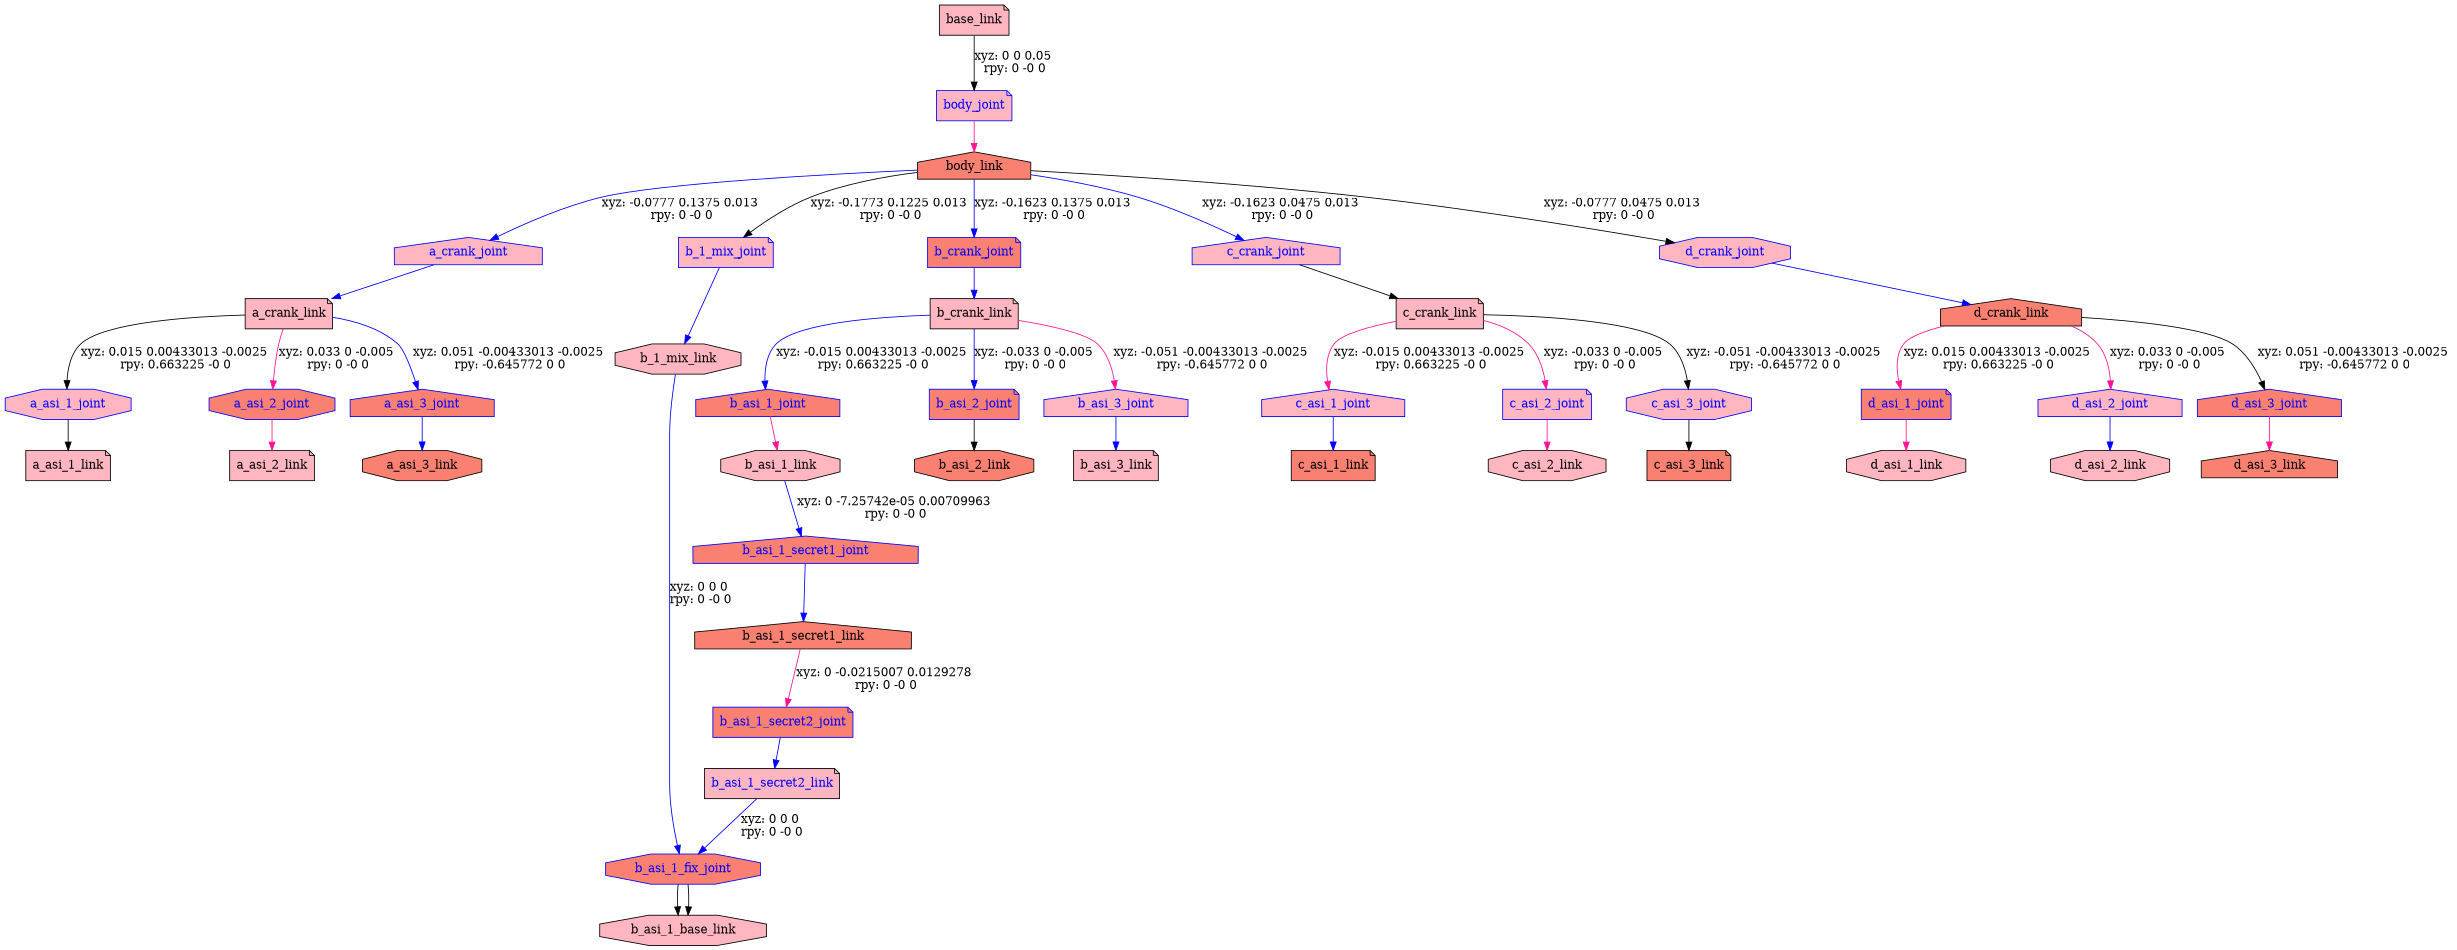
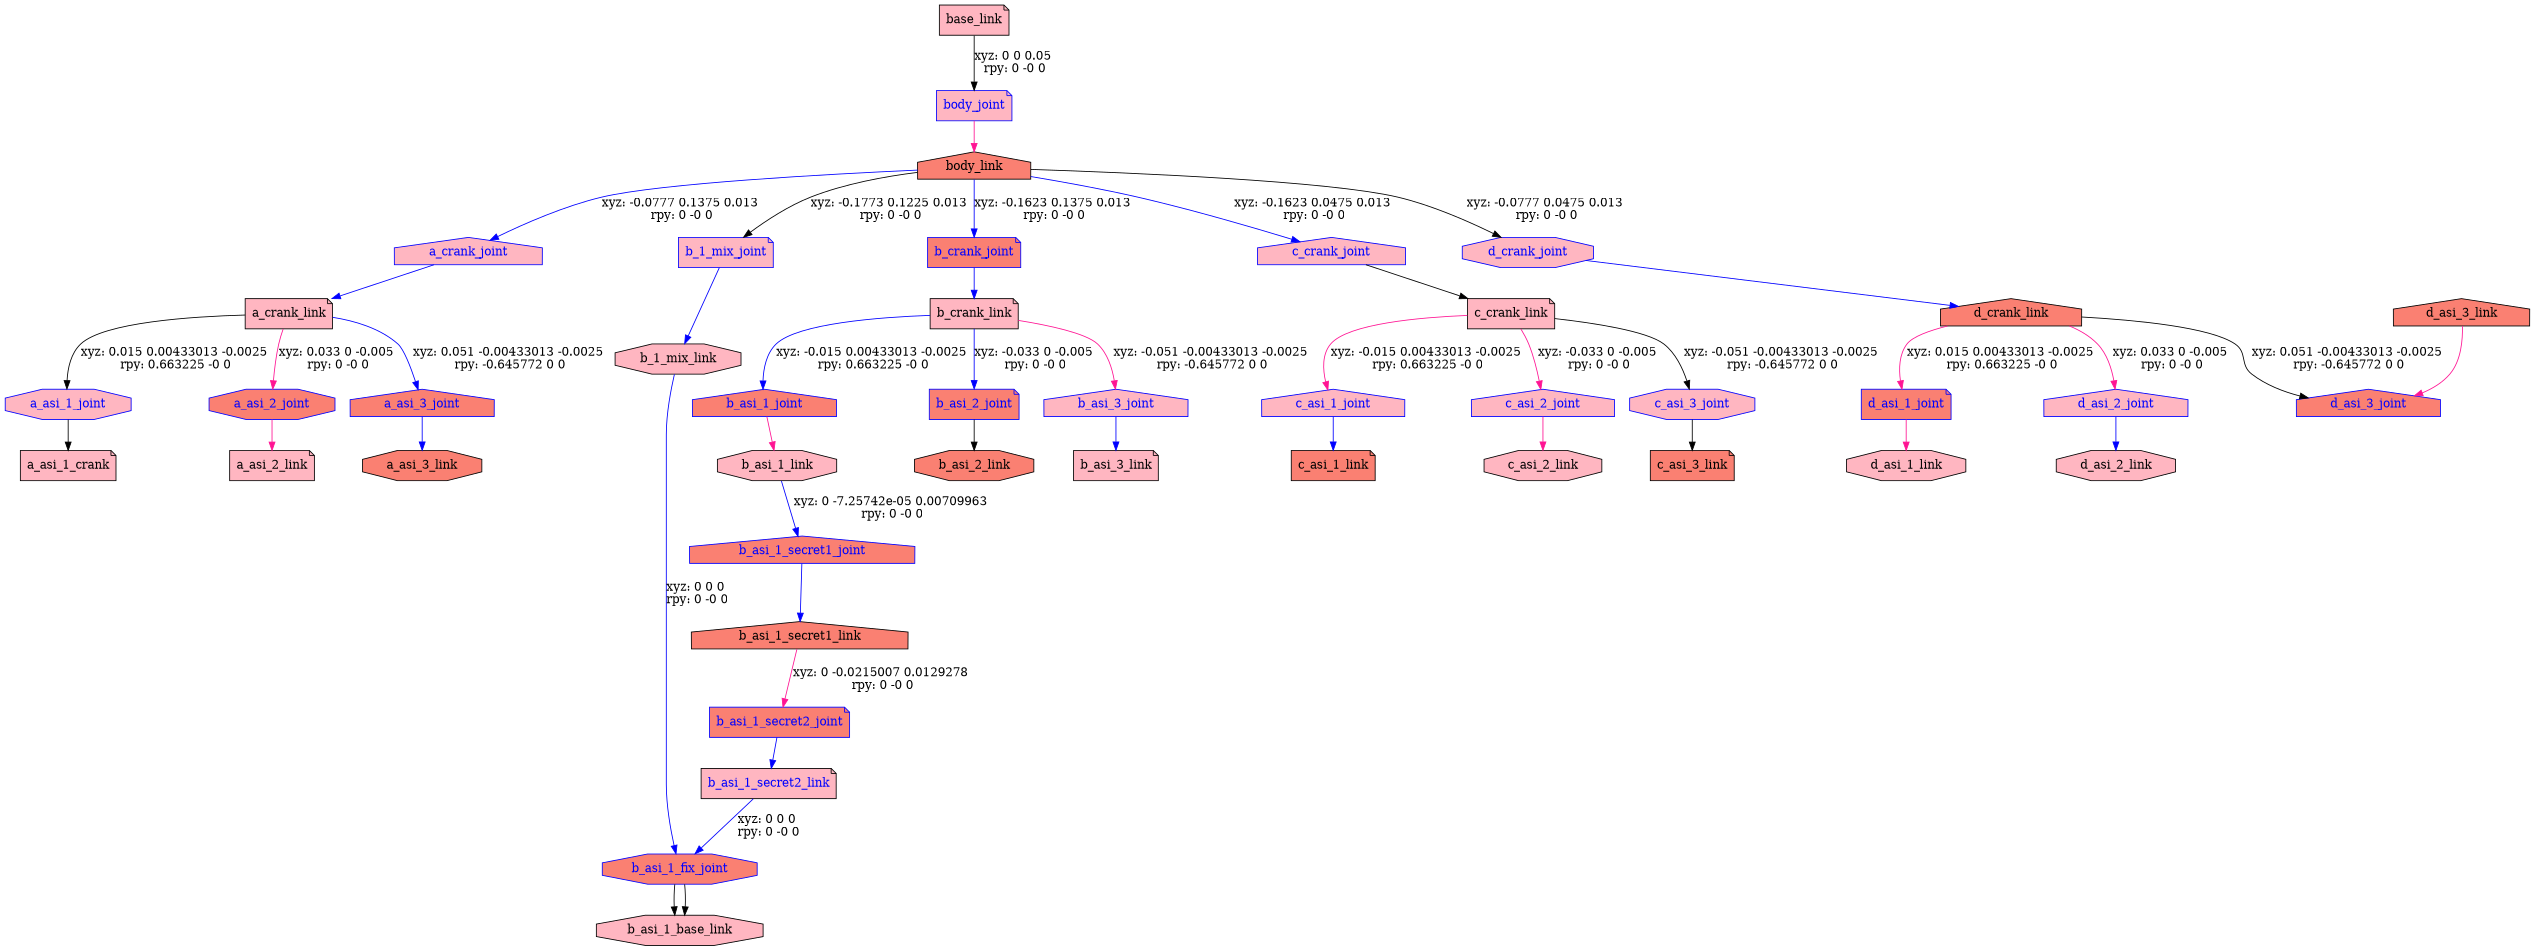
(1547, 404) -> (1543, 404)
(2269, 429) -> (2455, 367)
(68, 466) -> (68, 466)
